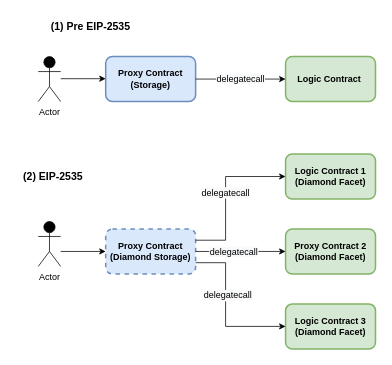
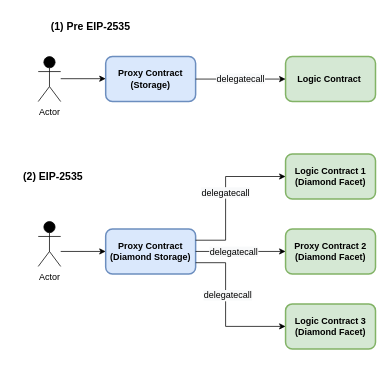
(150, 252) -> (150, 252)
